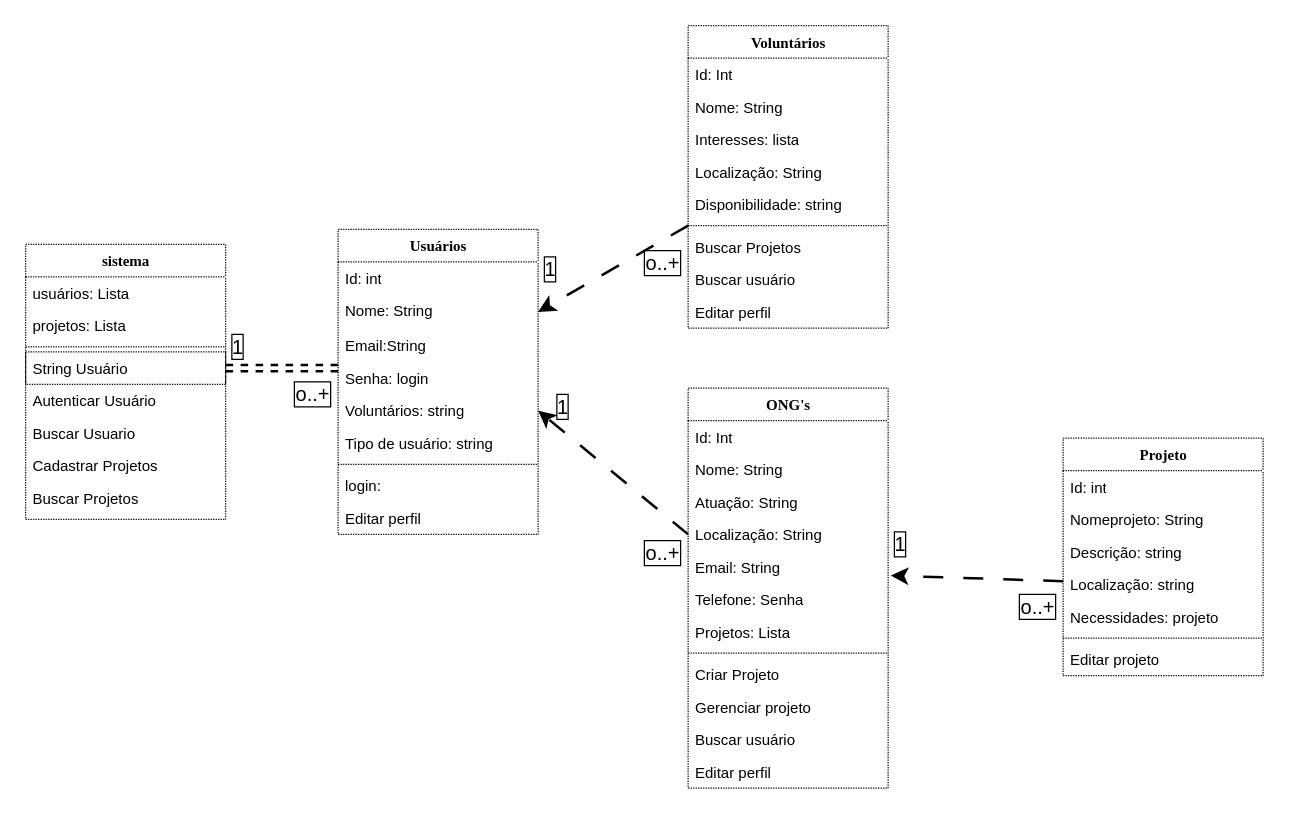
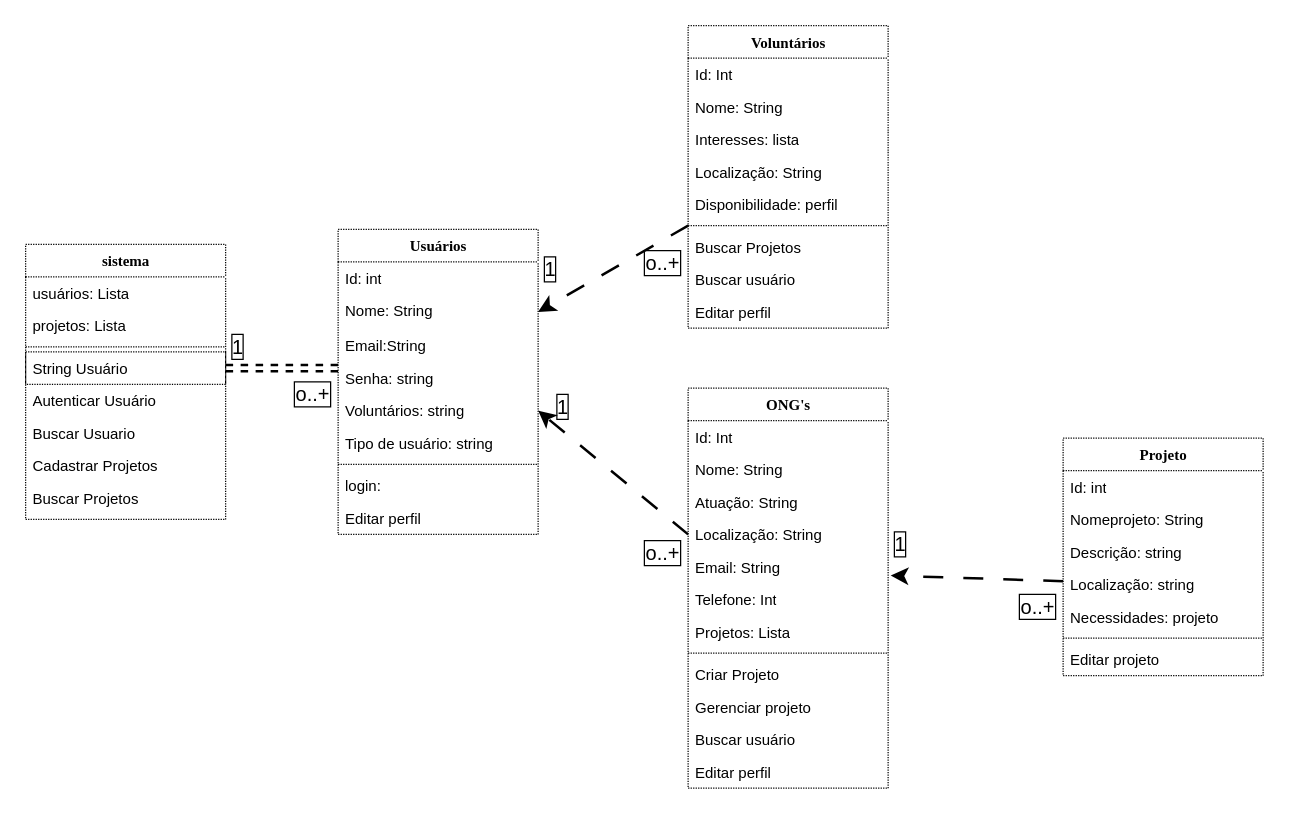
(777, 206) -> (775, 206)
(388, 380) -> (394, 380)
(753, 601) -> (744, 601)
